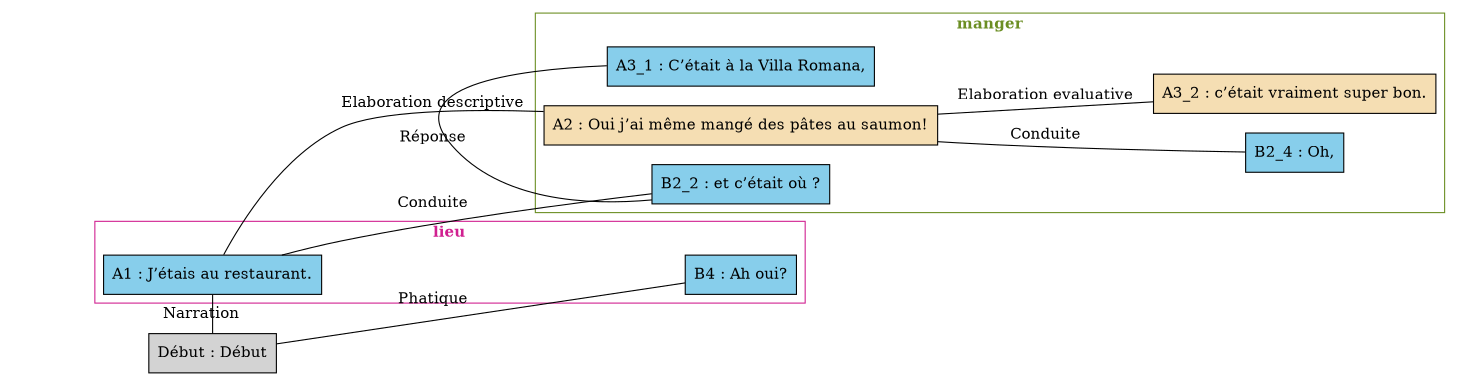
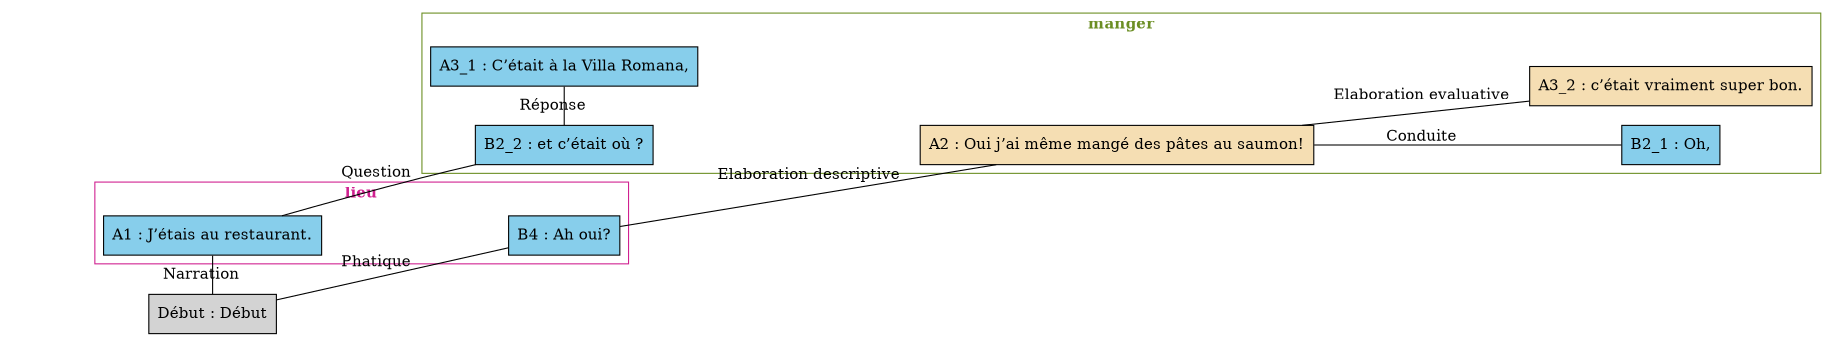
(355, 123) -> (808, 196)
(1295, 153) -> (1671, 145)
(433, 203) -> (376, 173)
